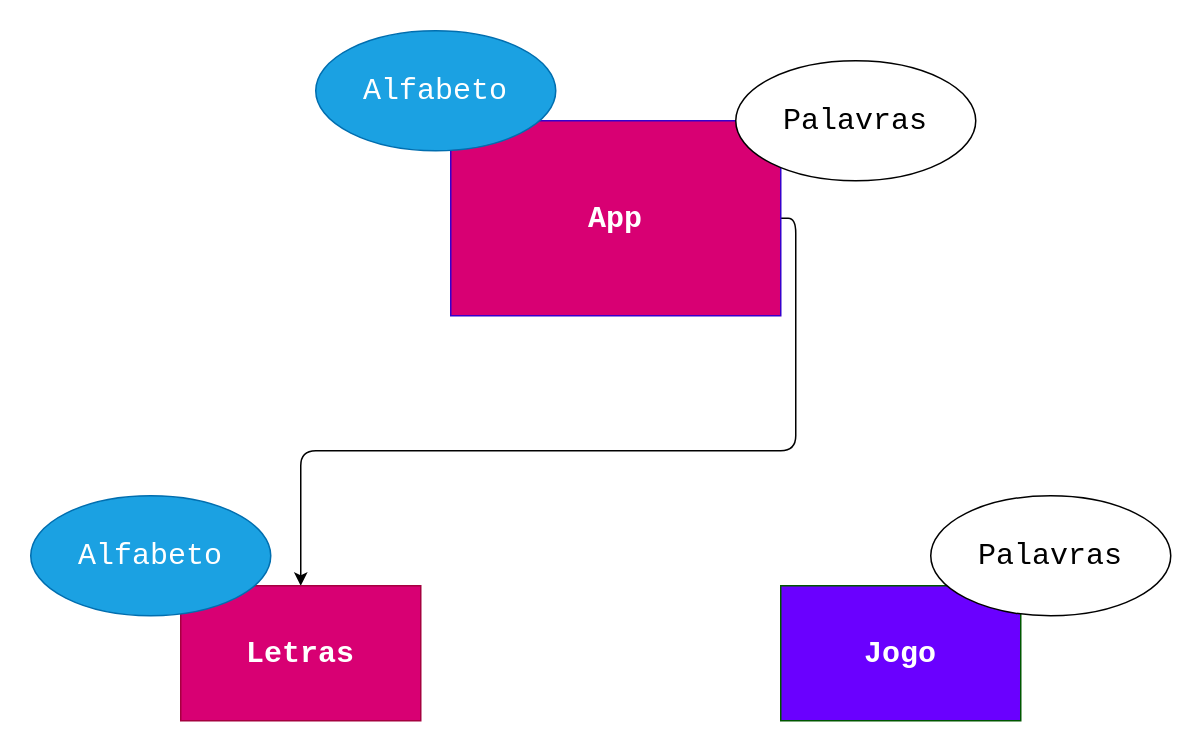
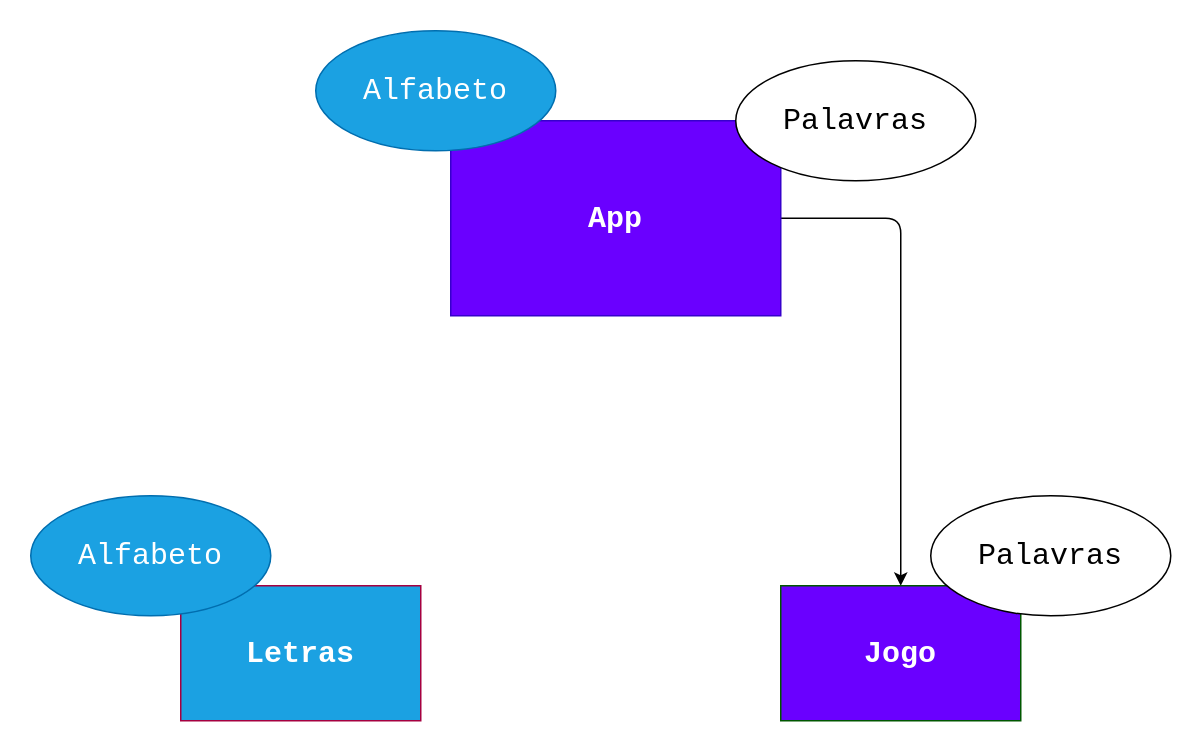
(616, 218) -> (616, 218)
(605, 451) -> (901, 342)
(301, 653) -> (301, 653)
